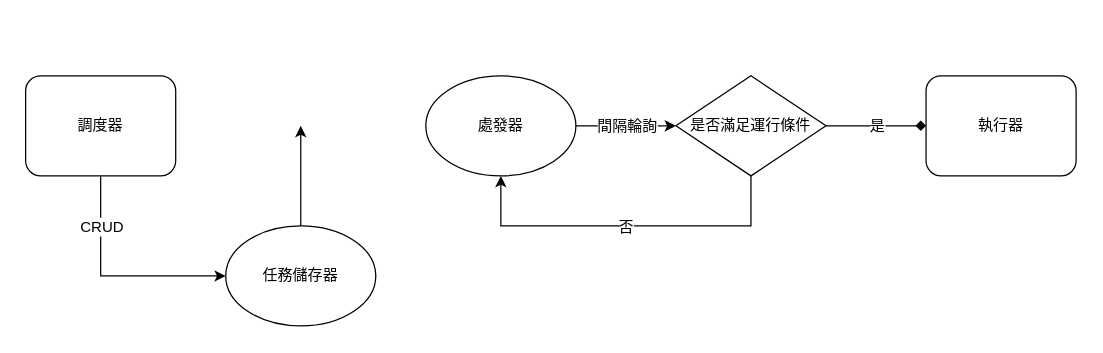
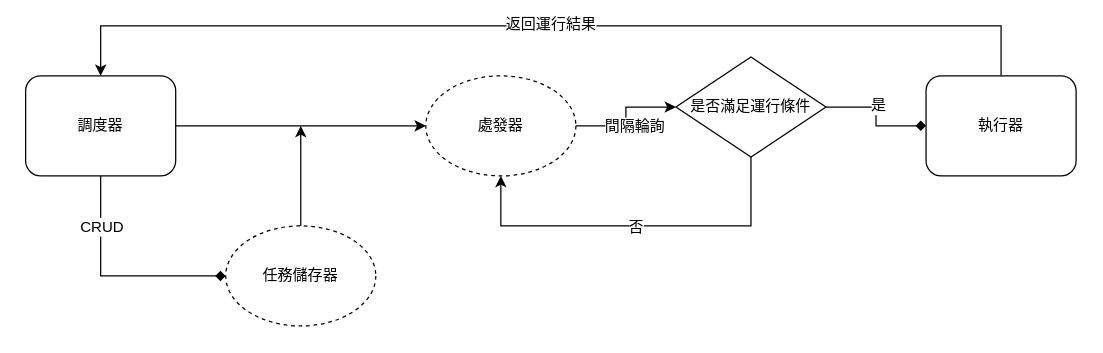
none -> (555, 26)
none -> (297, 126)
(501, 126) -> (501, 126)
(751, 126) -> (751, 107)
(216, 276) -> (215, 276)
(301, 276) -> (301, 276)
